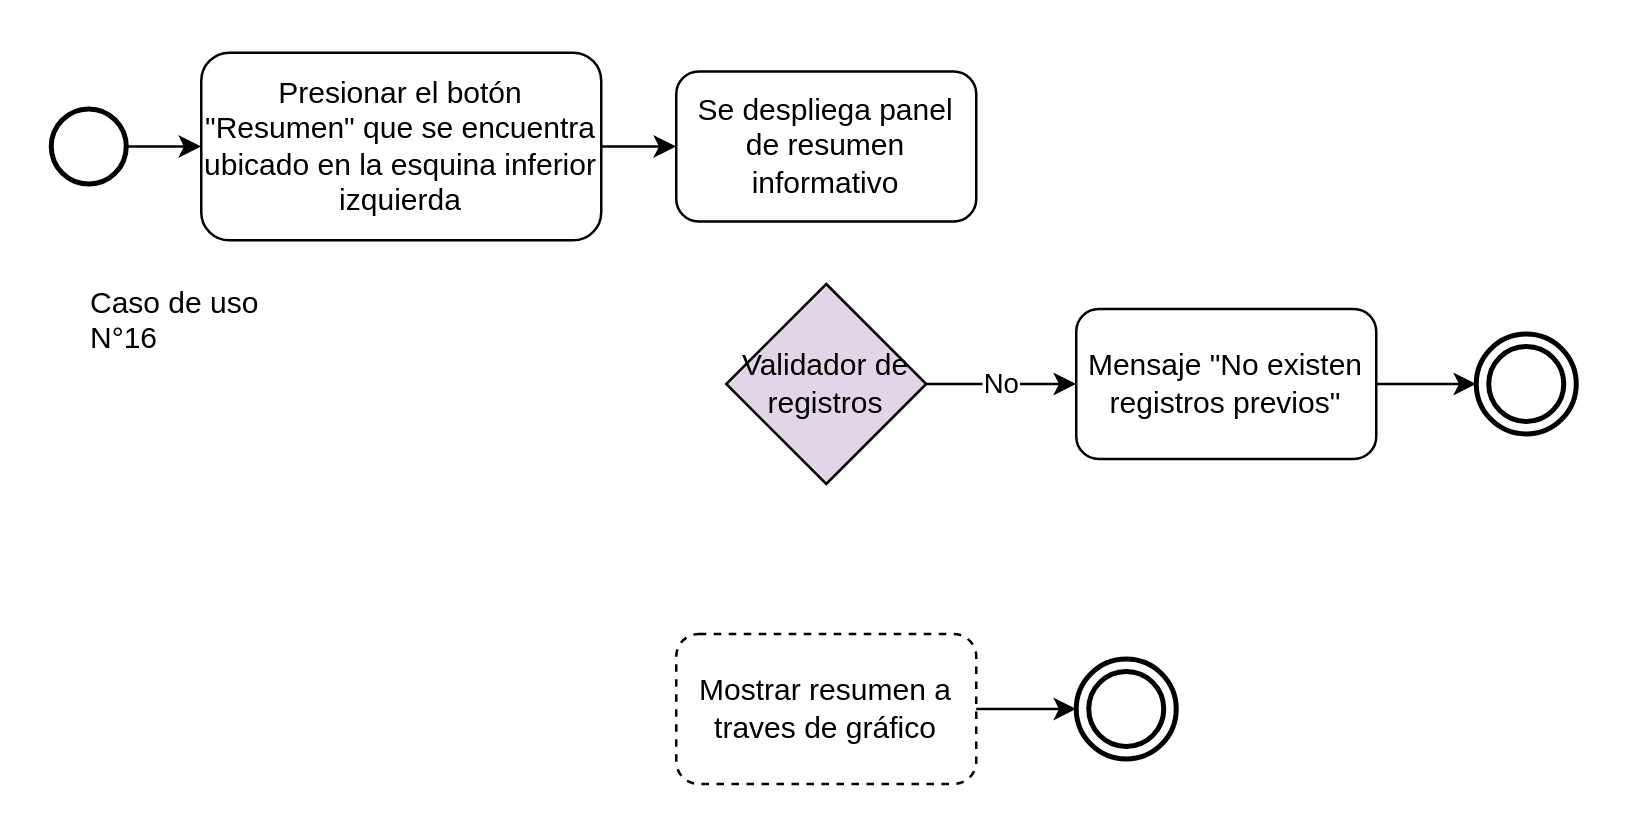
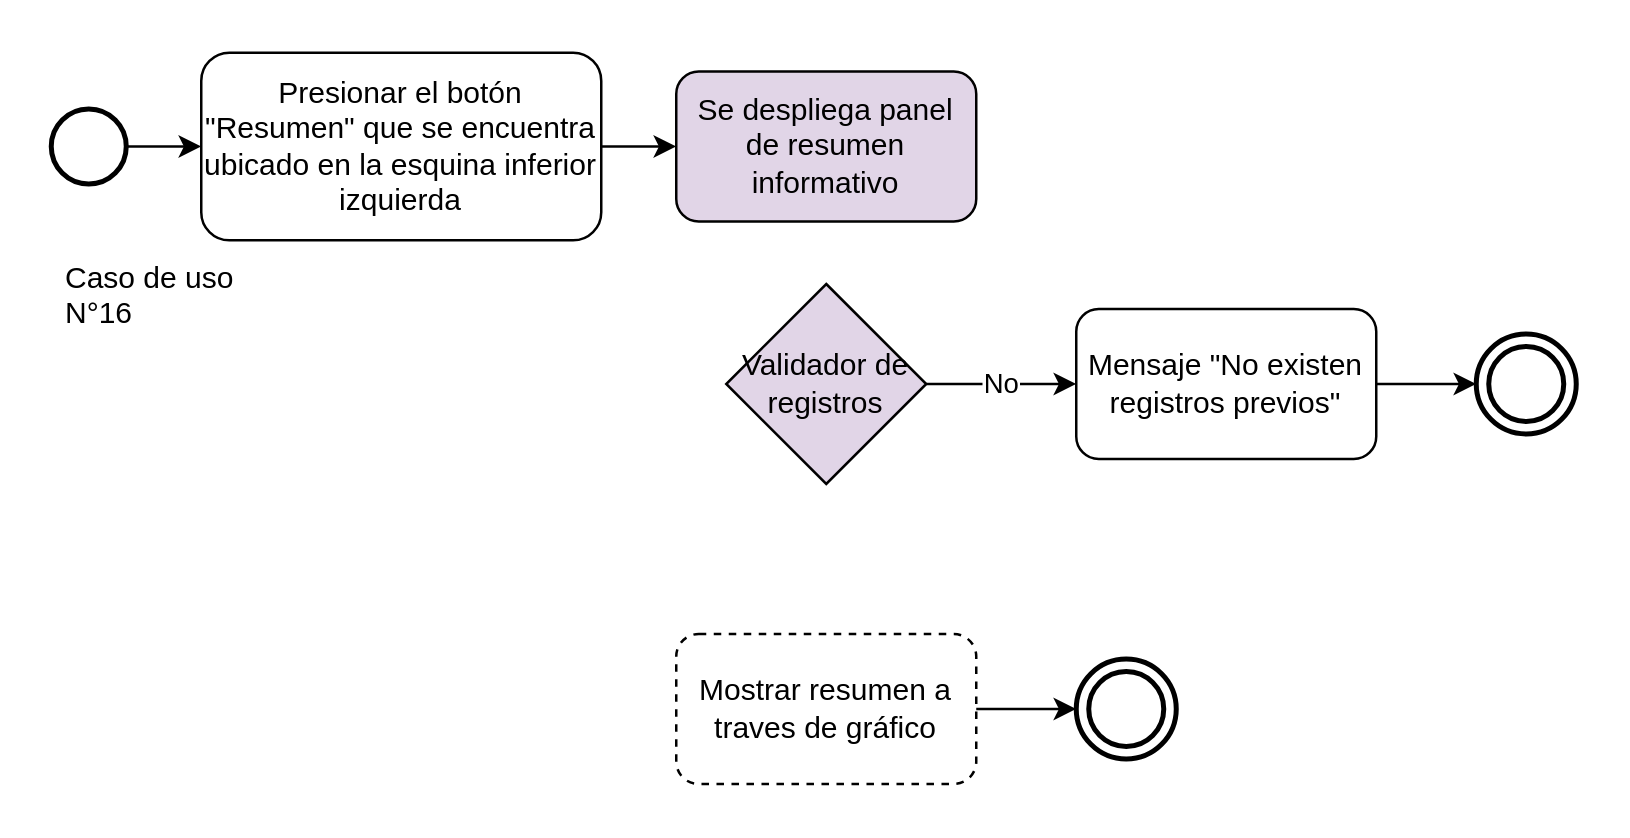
(826, 146) -> (826, 146)
(176, 315) -> (151, 290)
